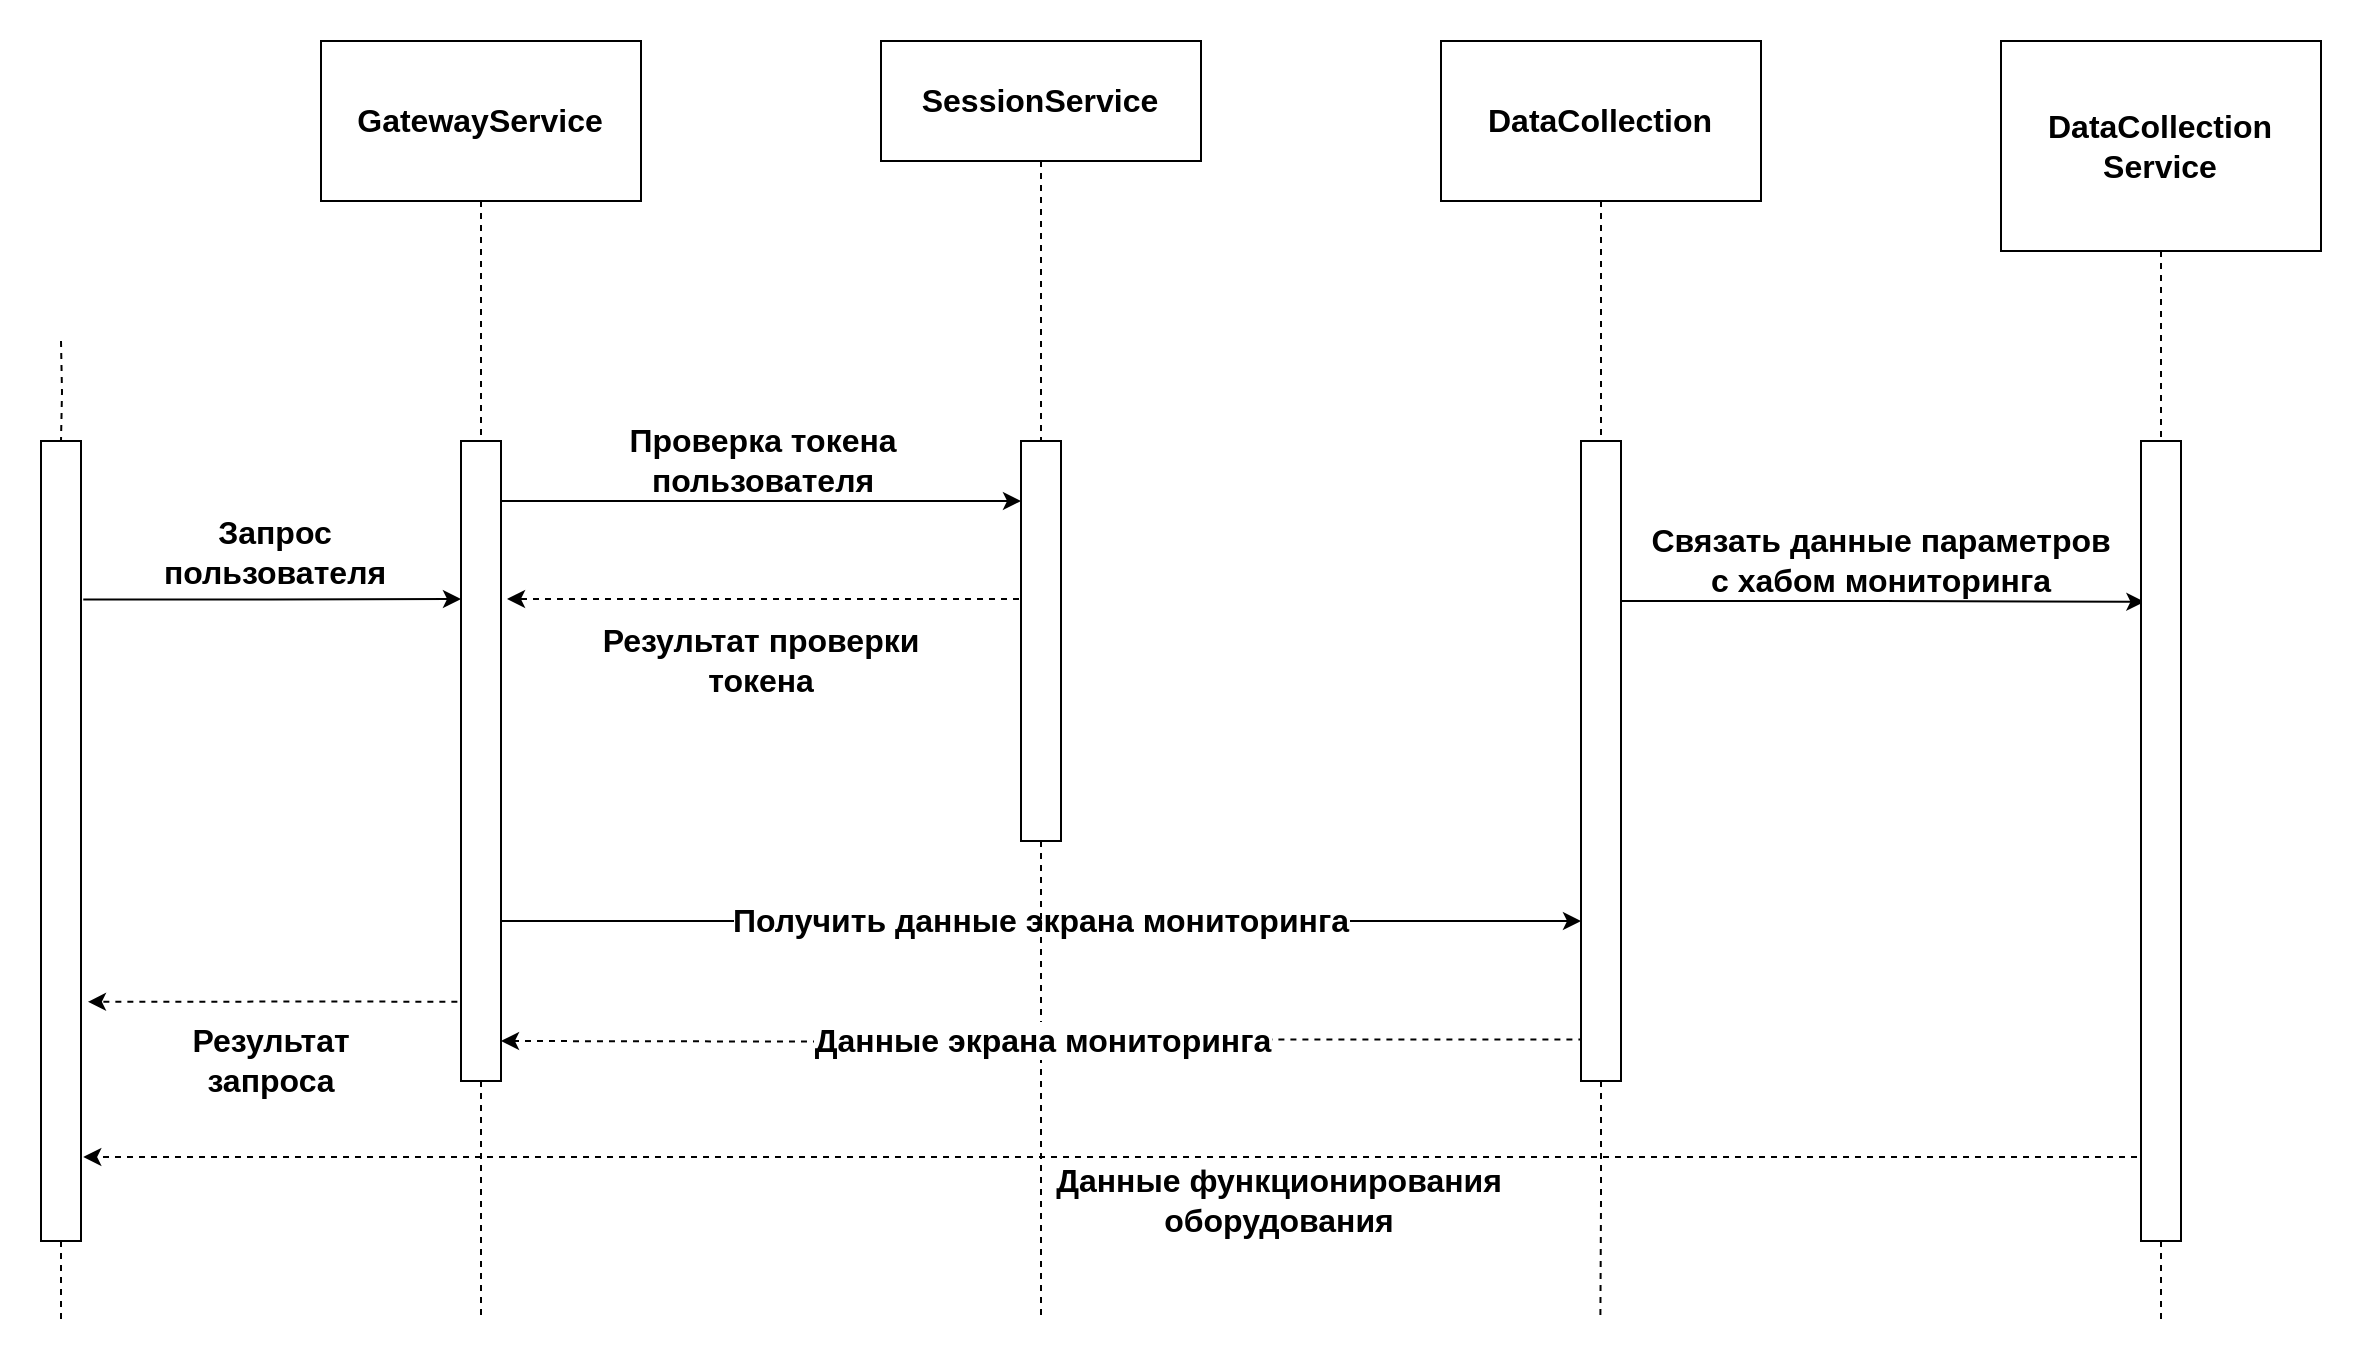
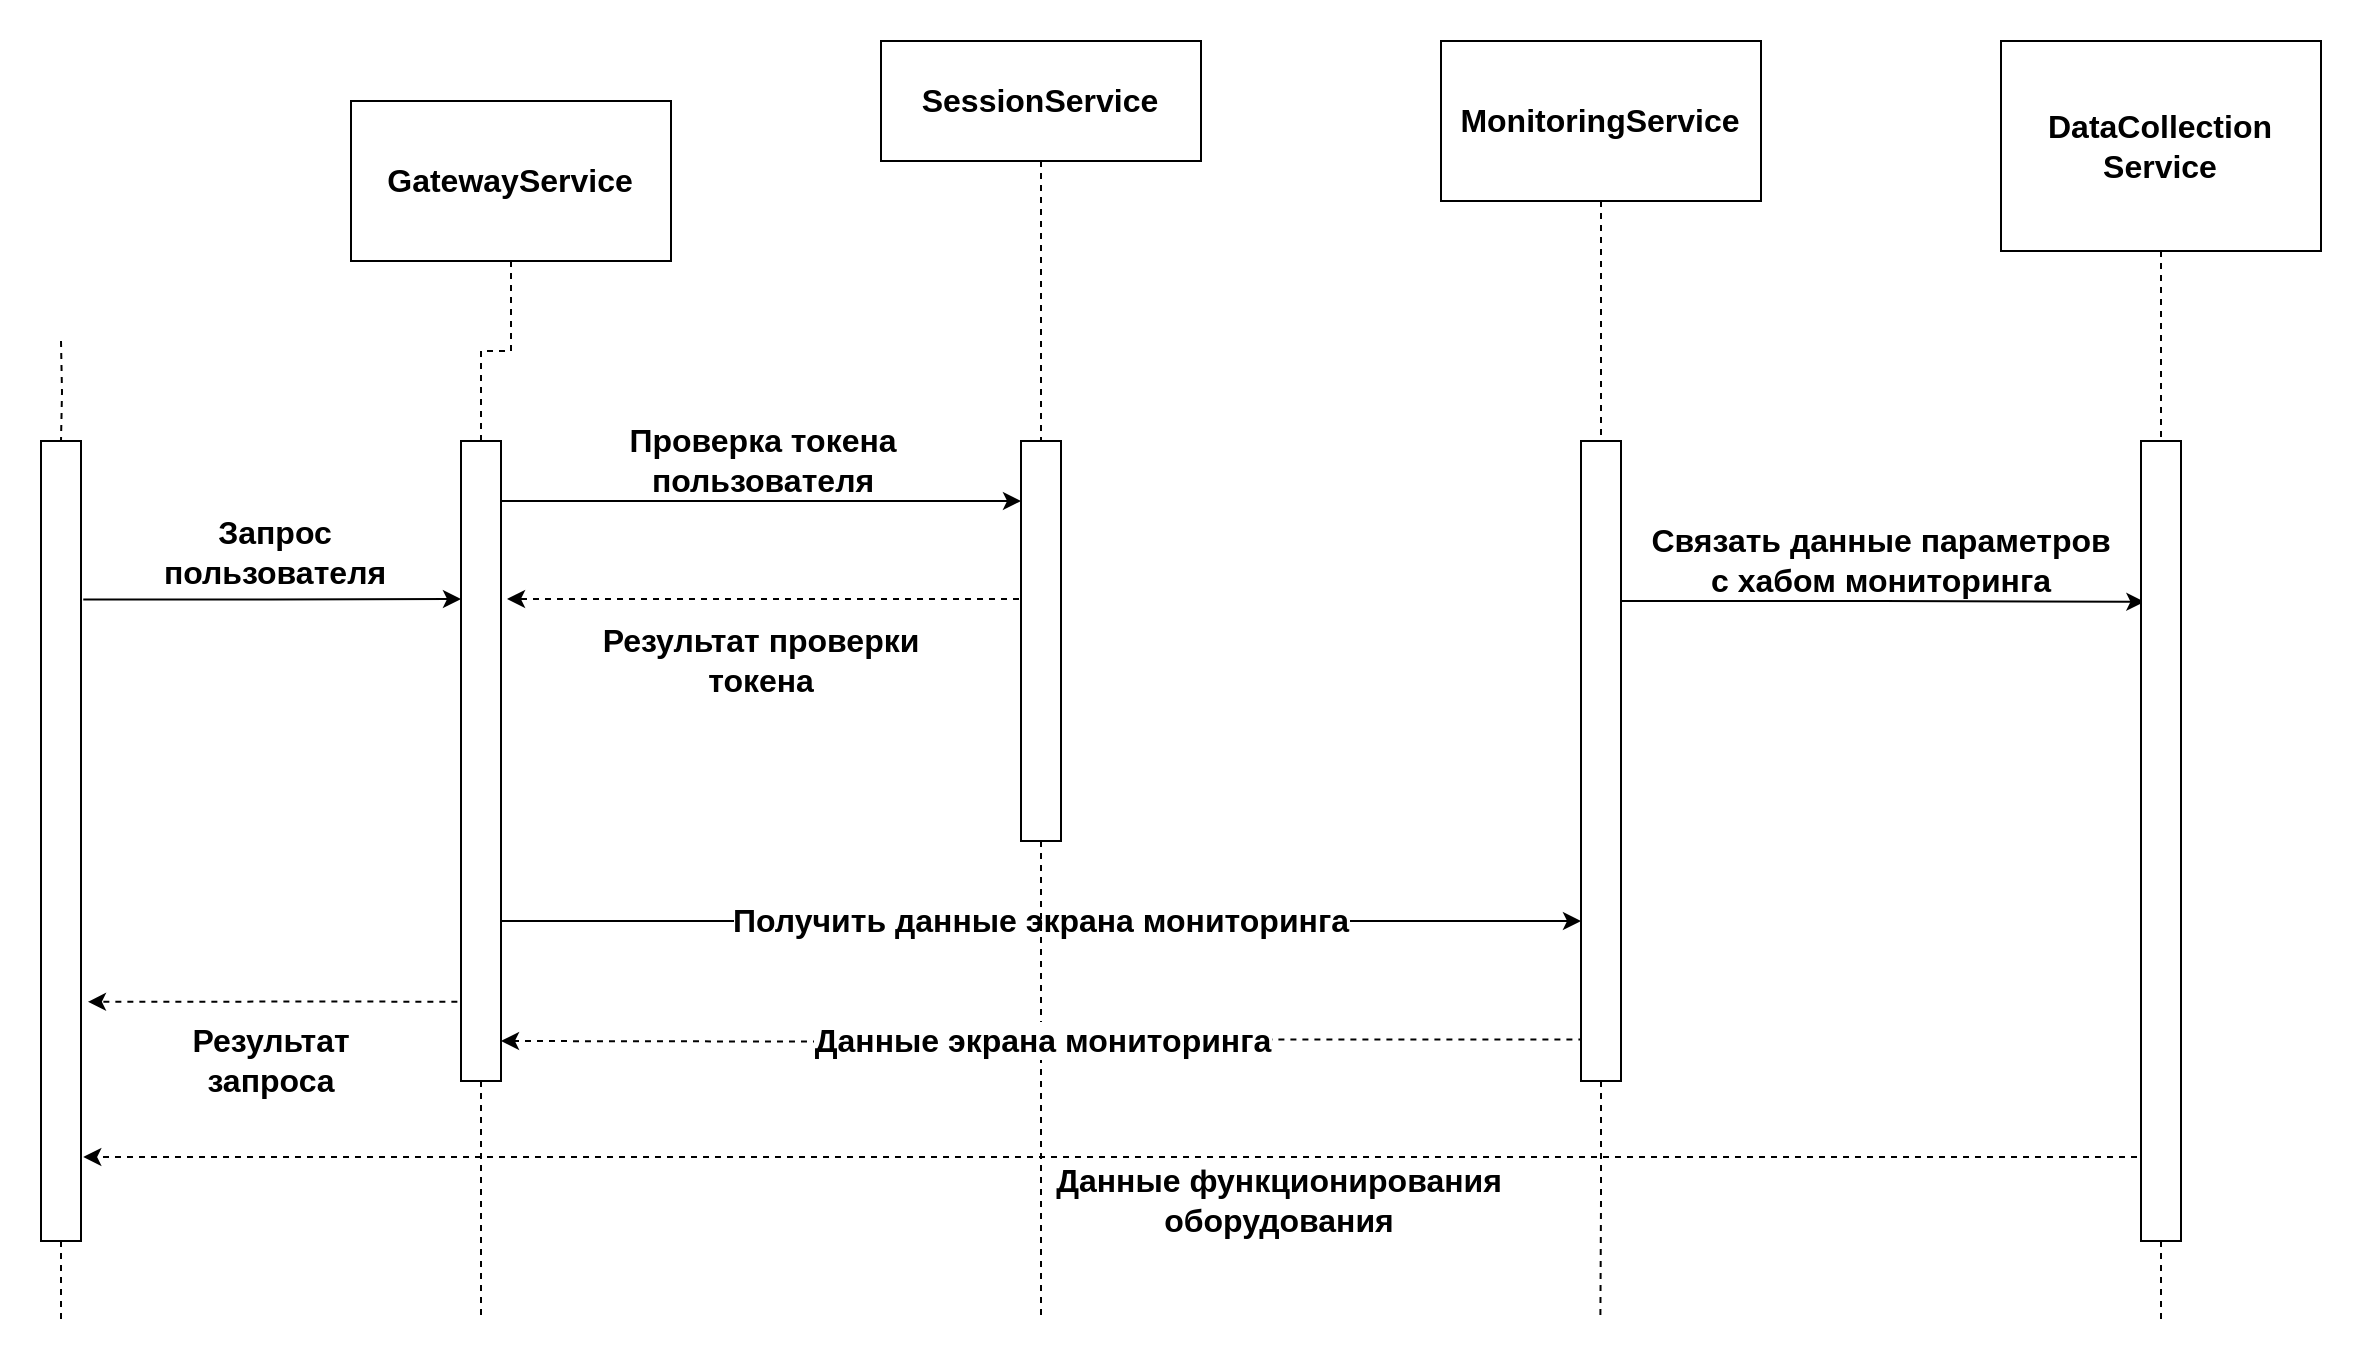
(481, 121) -> (511, 181)
(1601, 121) -> (1601, 121)
